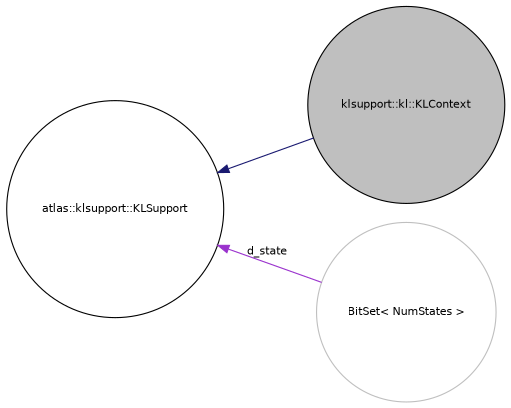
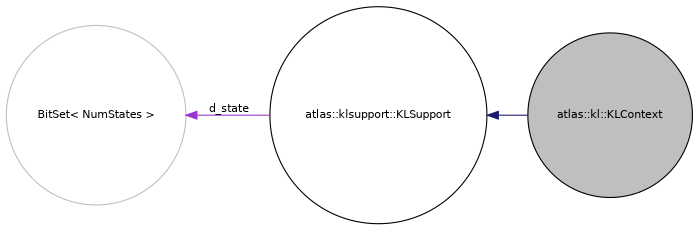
(406, 105) -> (610, 115)
(275, 266) -> (233, 115)
